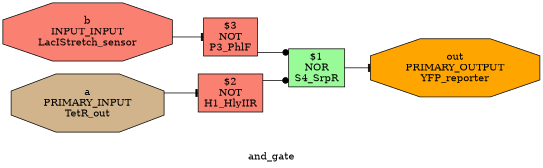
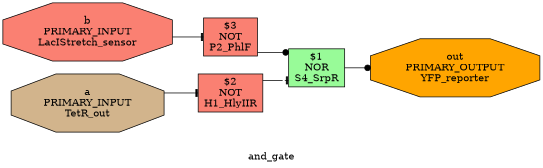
(88, 32) -> (88, 32)
(230, 37) -> (230, 37)
(356, 68) -> (356, 68)
(273, 80) -> (273, 80)
